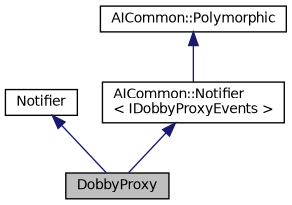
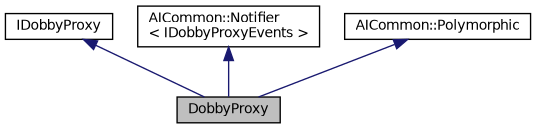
(193, 64) -> (327, 71)
(41, 102) -> (59, 26)
